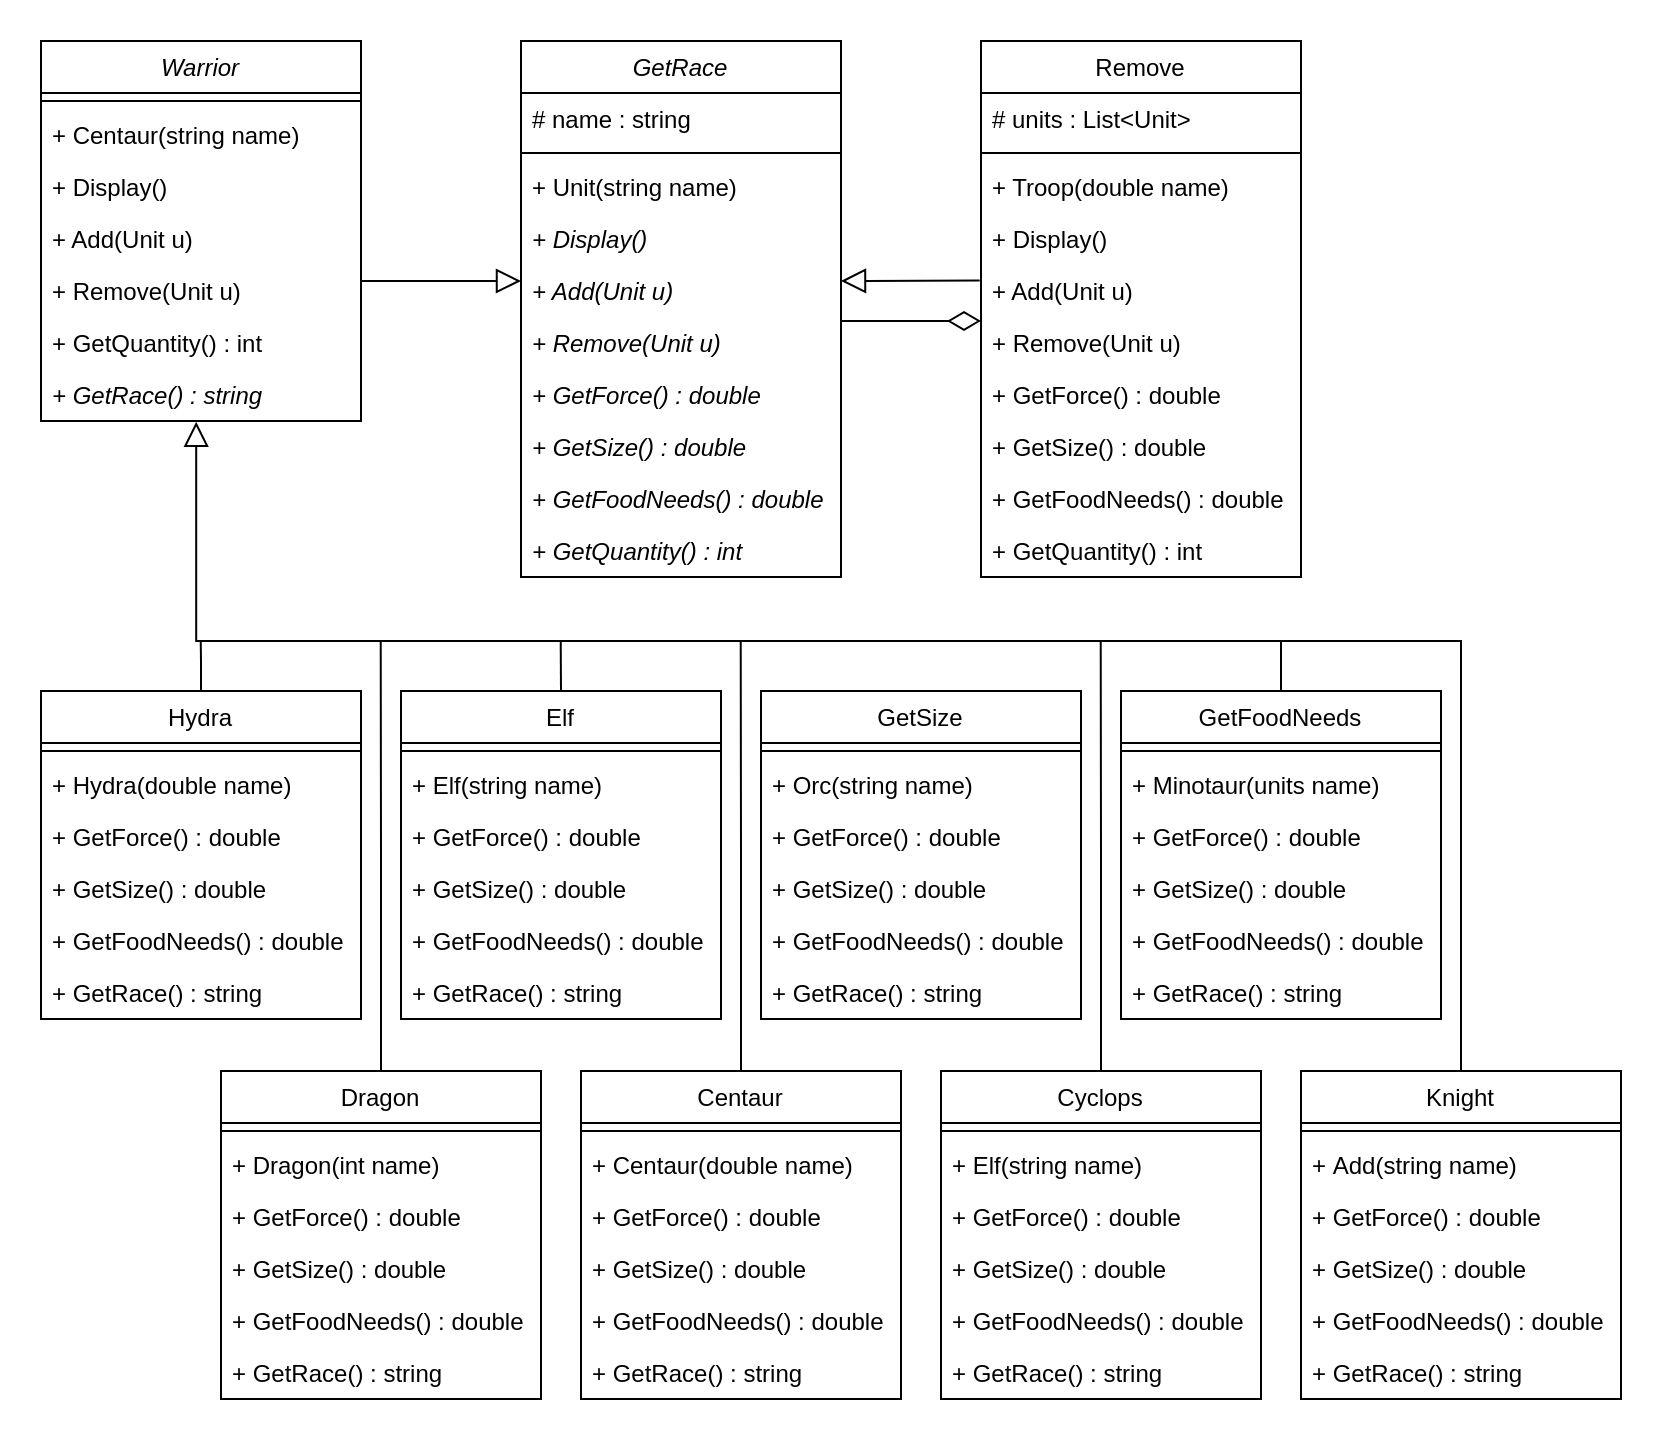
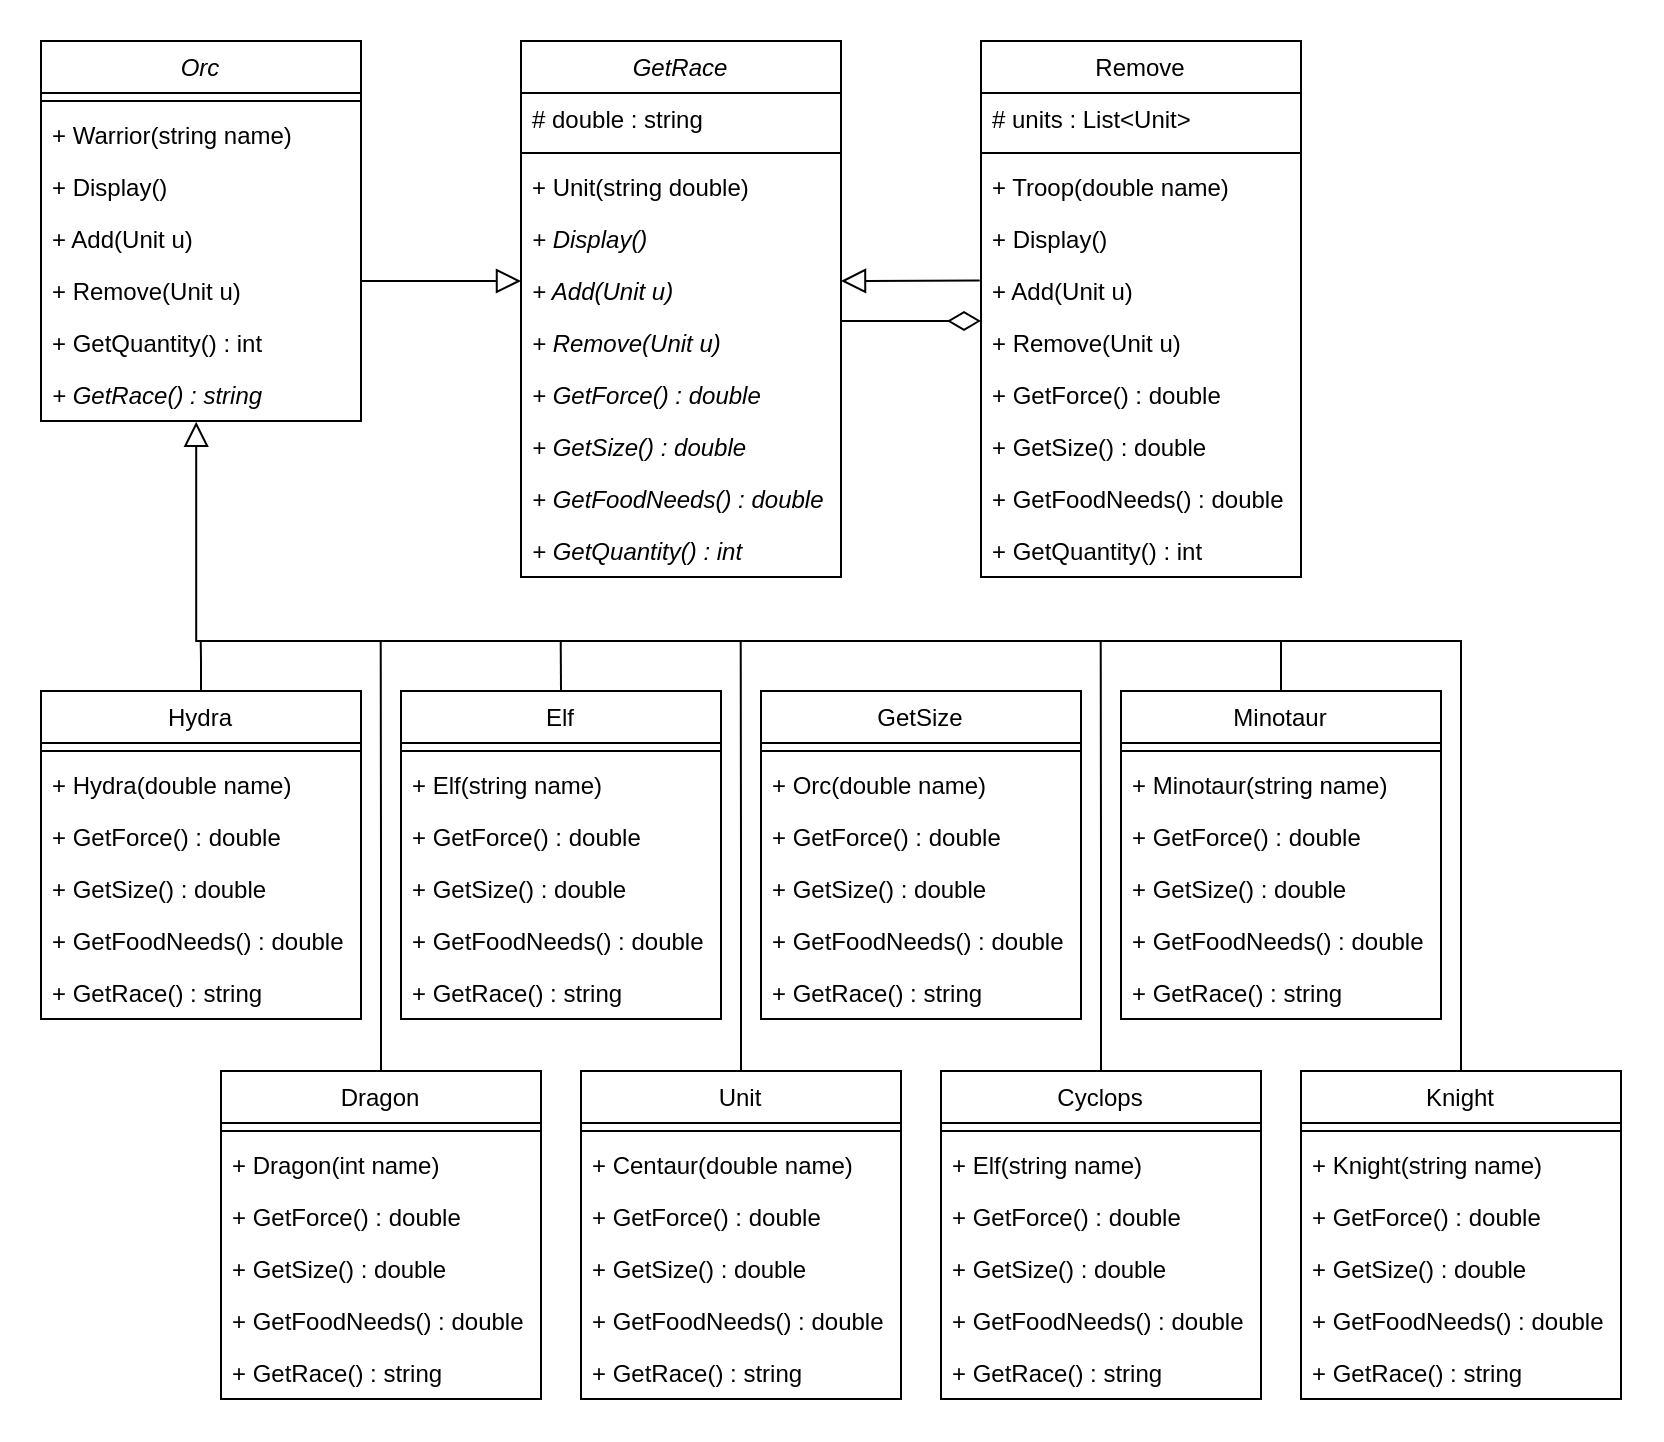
(200, 68) -> (200, 68)
(617, 120) -> (628, 120)
(190, 136) -> (187, 136)
(647, 188) -> (658, 188)
(1280, 718) -> (1280, 718)
(887, 786) -> (887, 786)
(1270, 786) -> (1277, 786)
(740, 1098) -> (740, 1098)
(1427, 1166) -> (1444, 1166)
